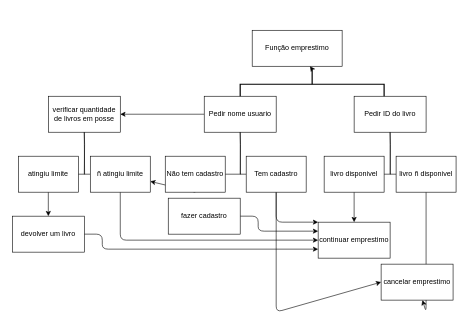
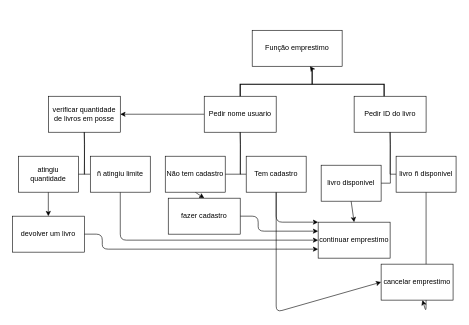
(48, 174) -> (48, 174)
(354, 174) -> (351, 183)
(160, 184) -> (198, 194)
